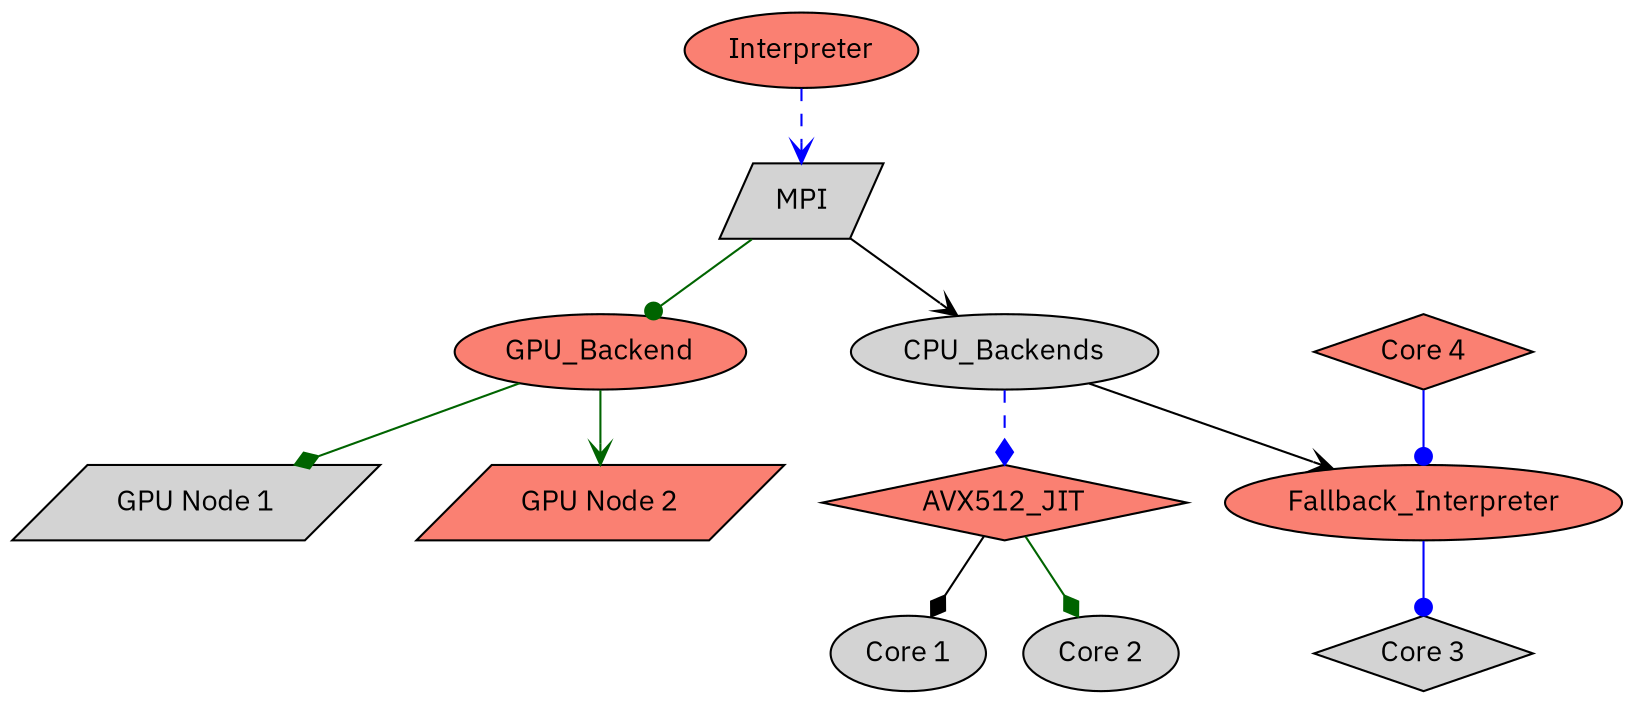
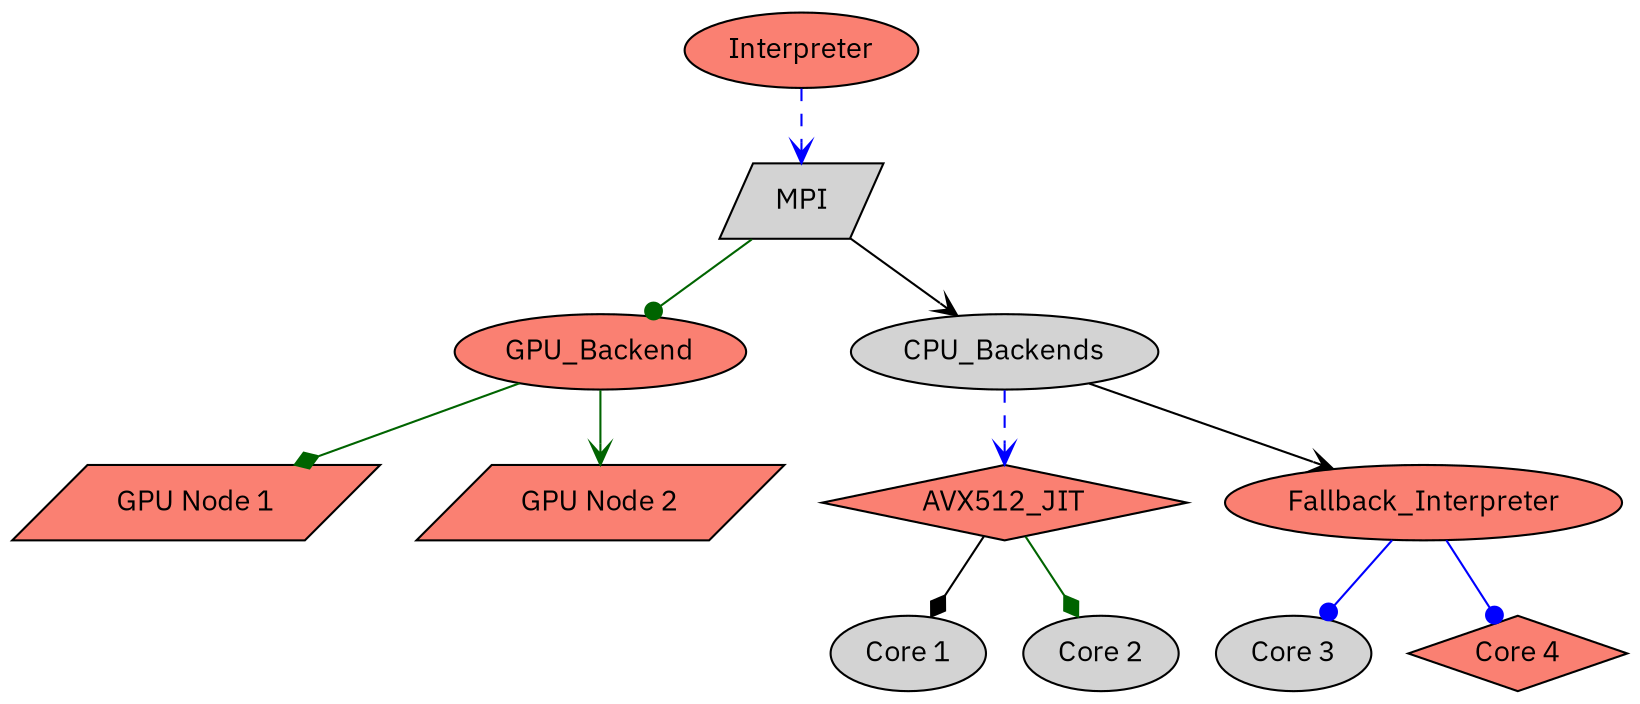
(1005, 415) -> (1005, 417)
(1424, 419) -> (1468, 574)
(196, 503) -> (196, 503)
(1424, 653) -> (1294, 653)
